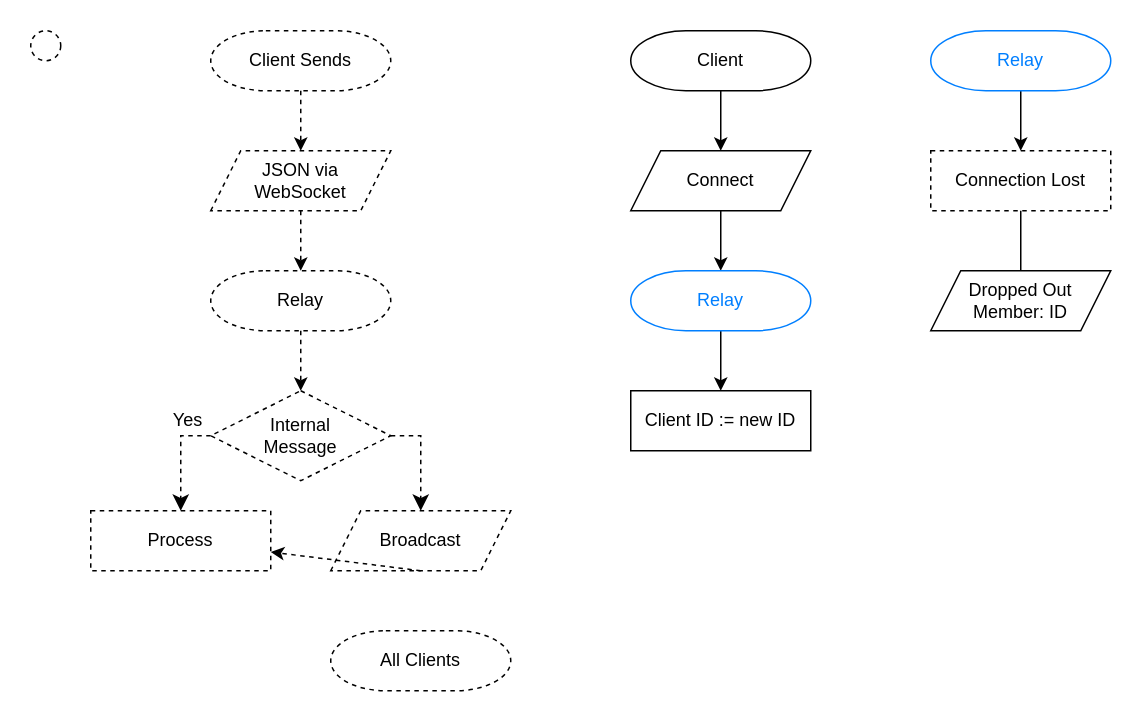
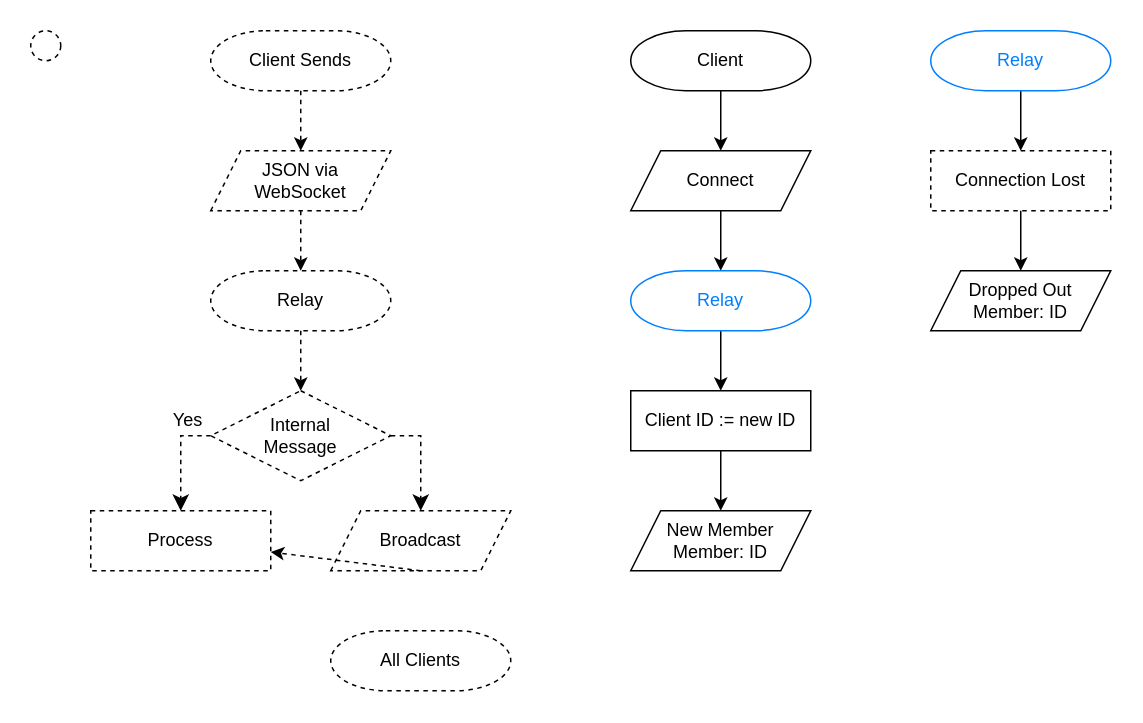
(1021, 262) -> (1021, 259)
none -> (721, 476)
none -> (721, 541)
